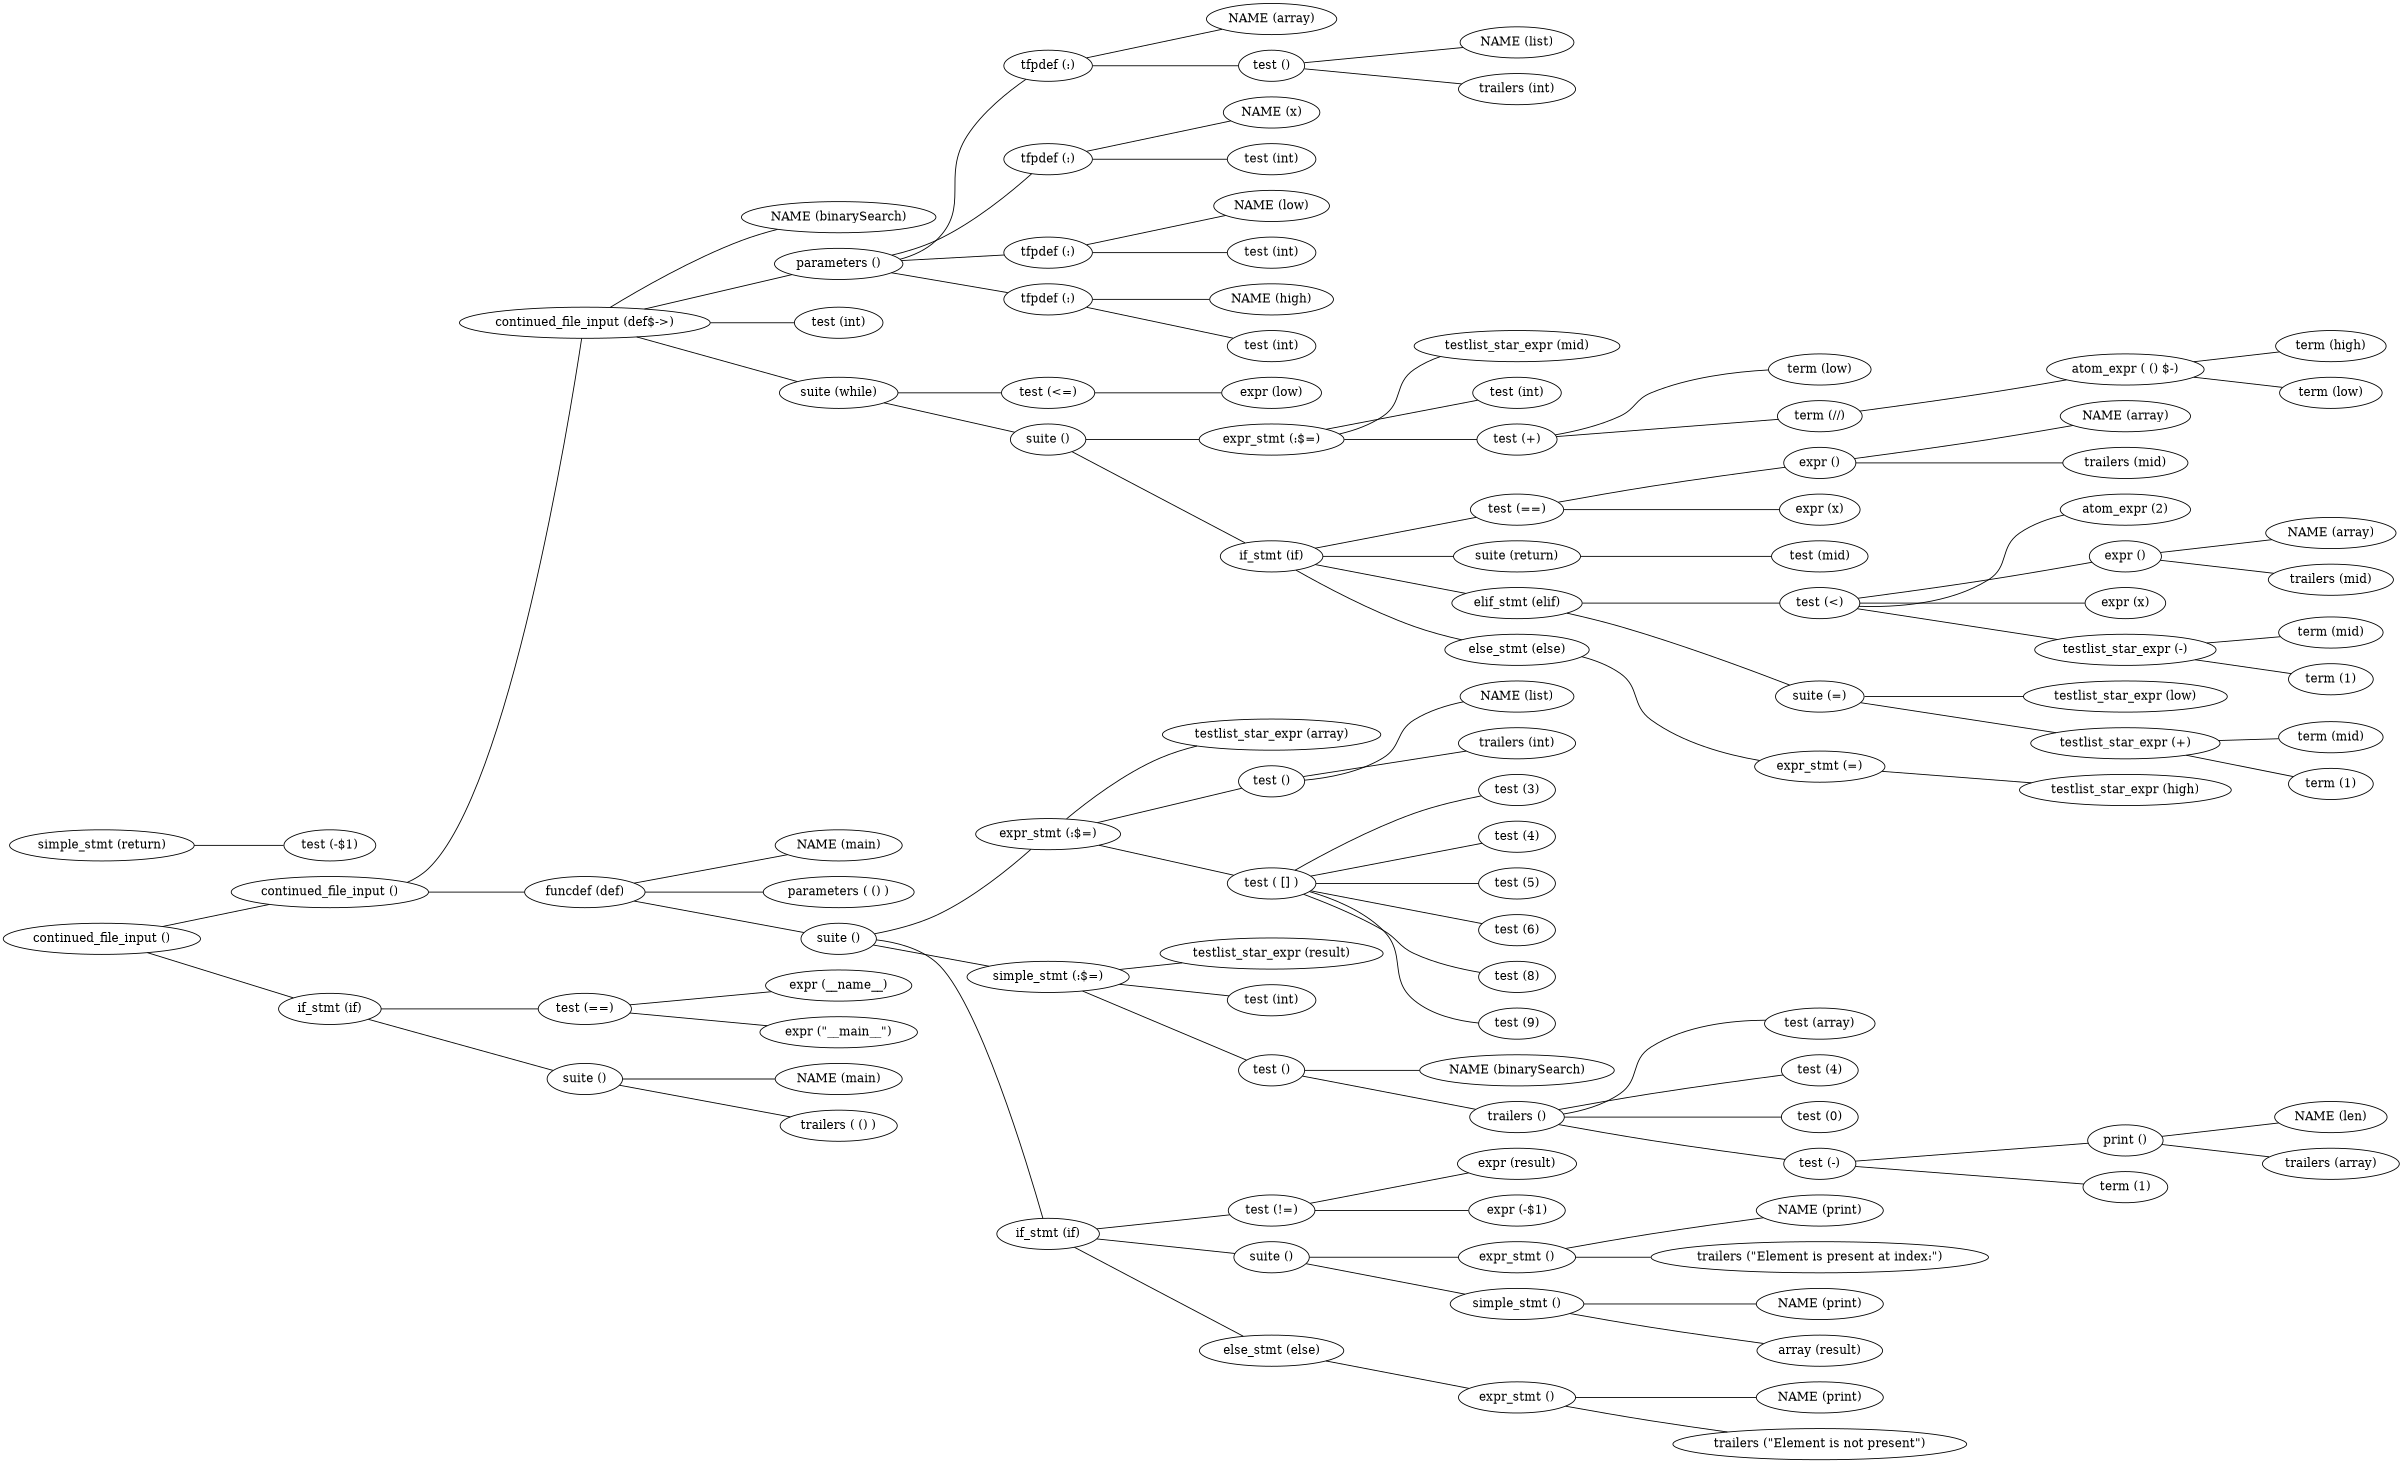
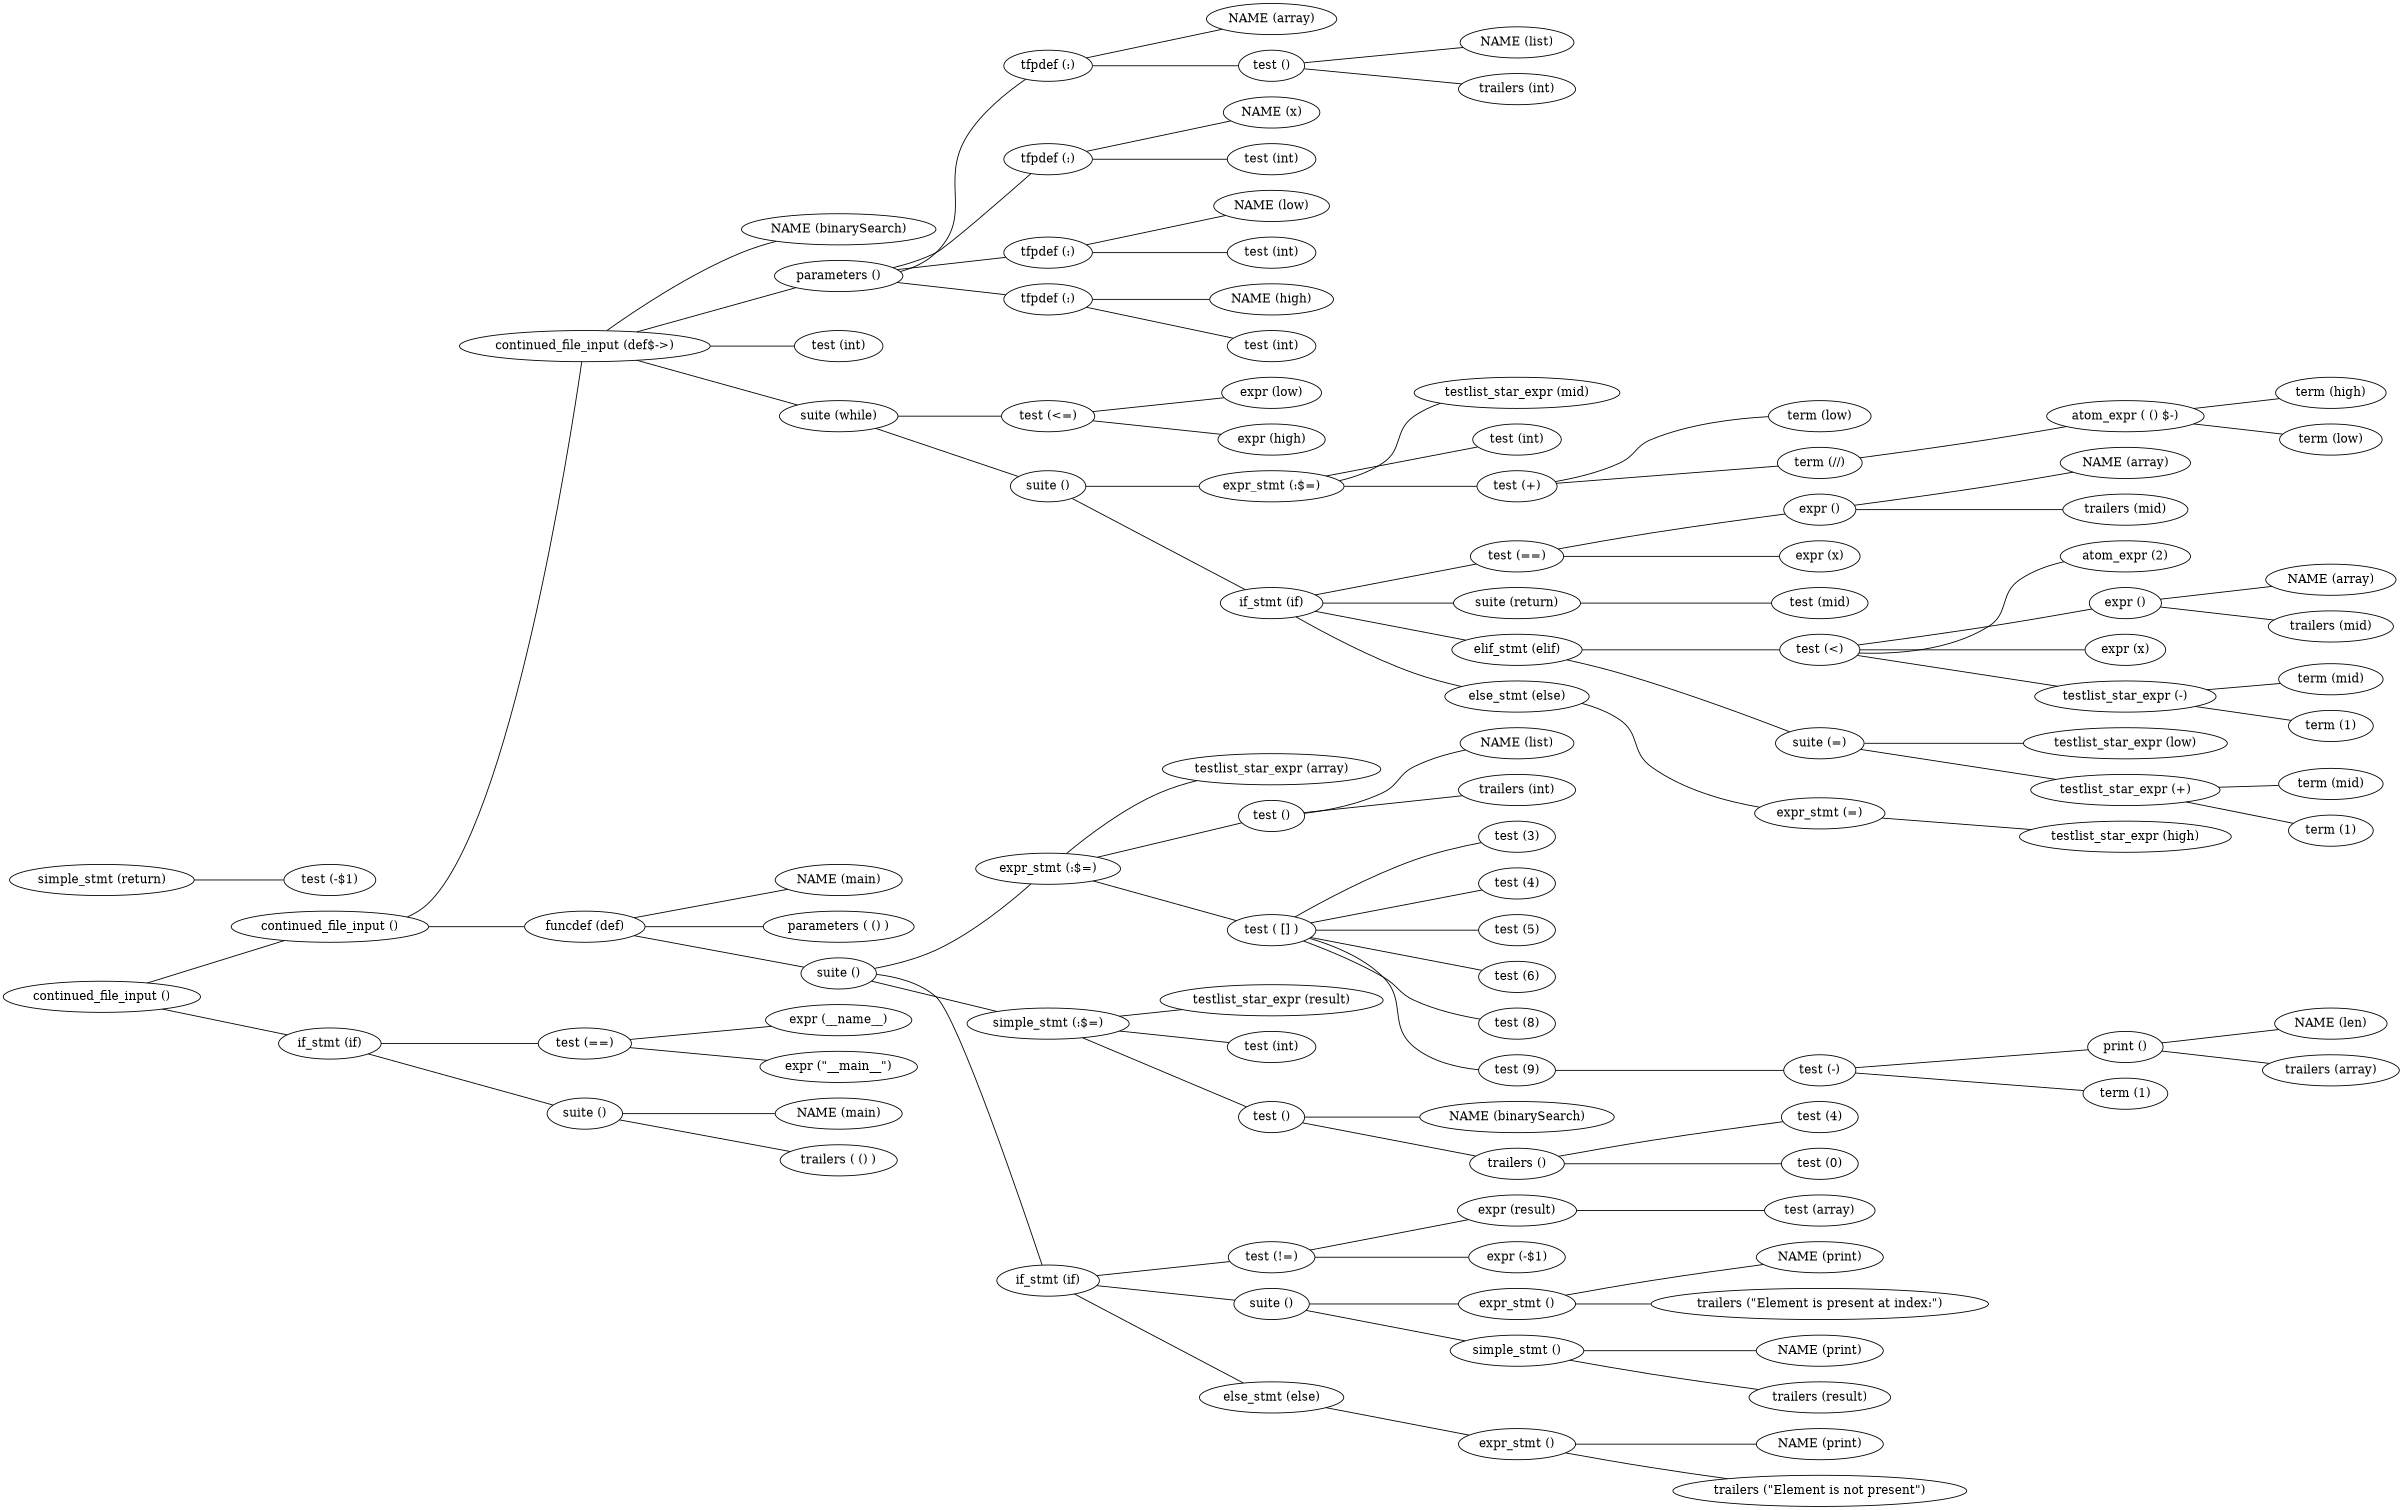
none -> (1272, 440)
(1652, 1047) -> (1671, 1211)
(1672, 1144) -> (1670, 1070)
(1820, 1351) -> (1820, 1397)
